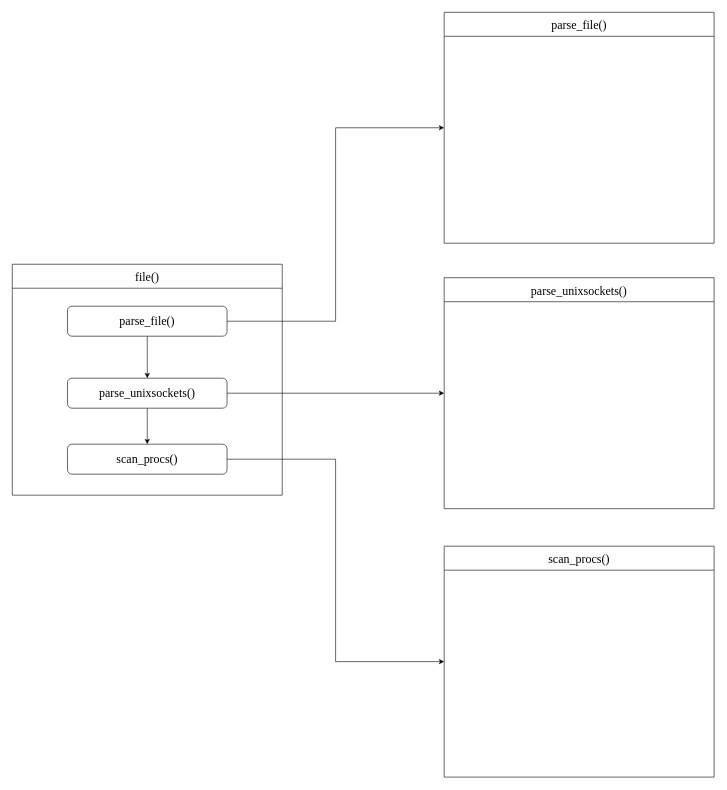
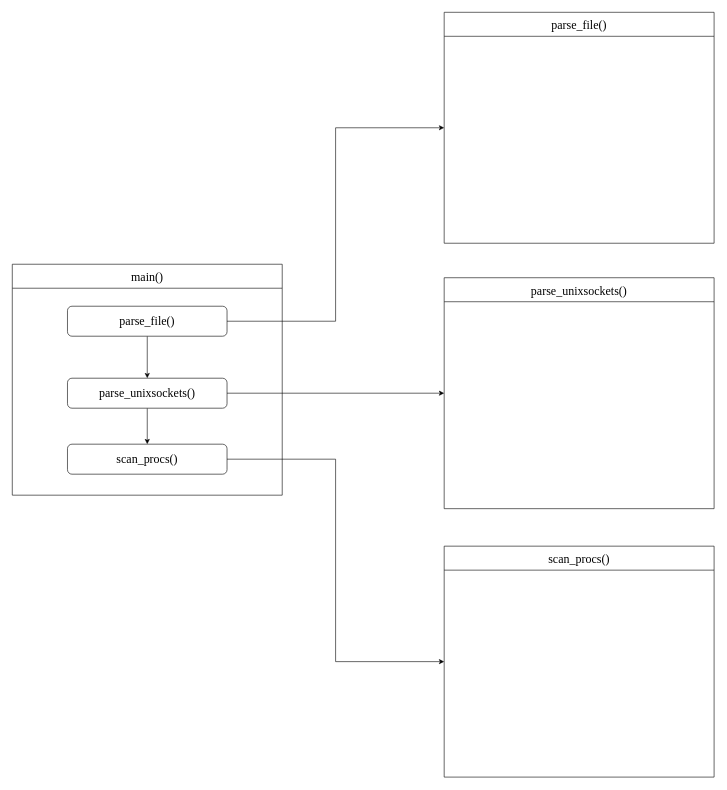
(147, 276) -> (147, 276)
